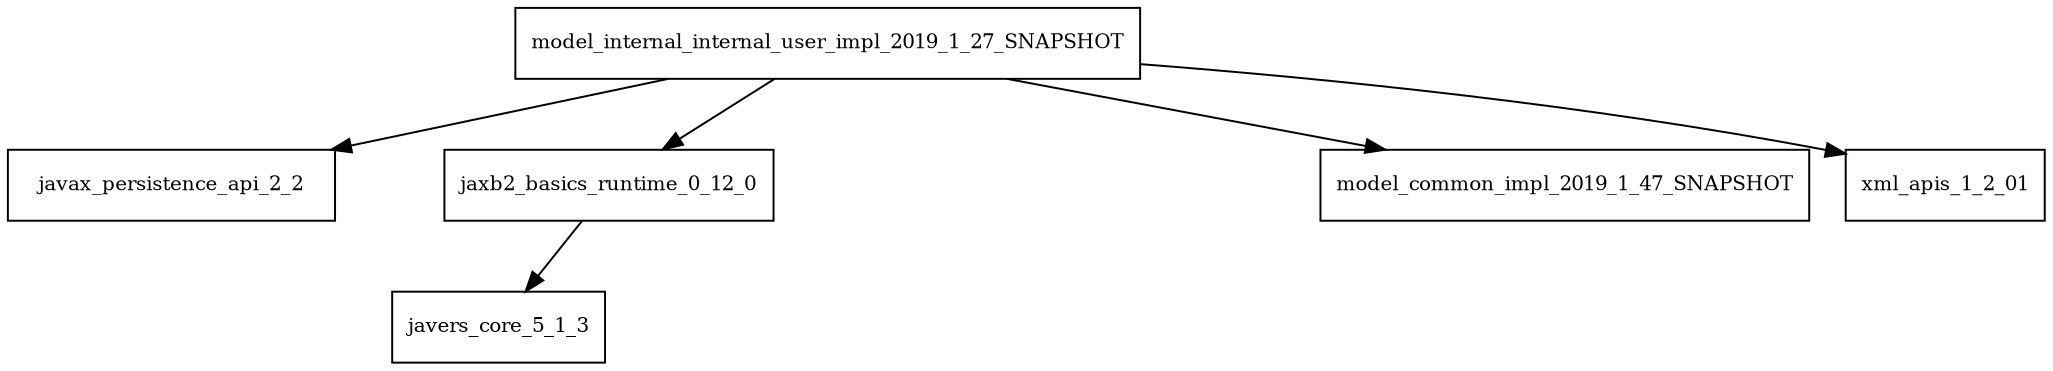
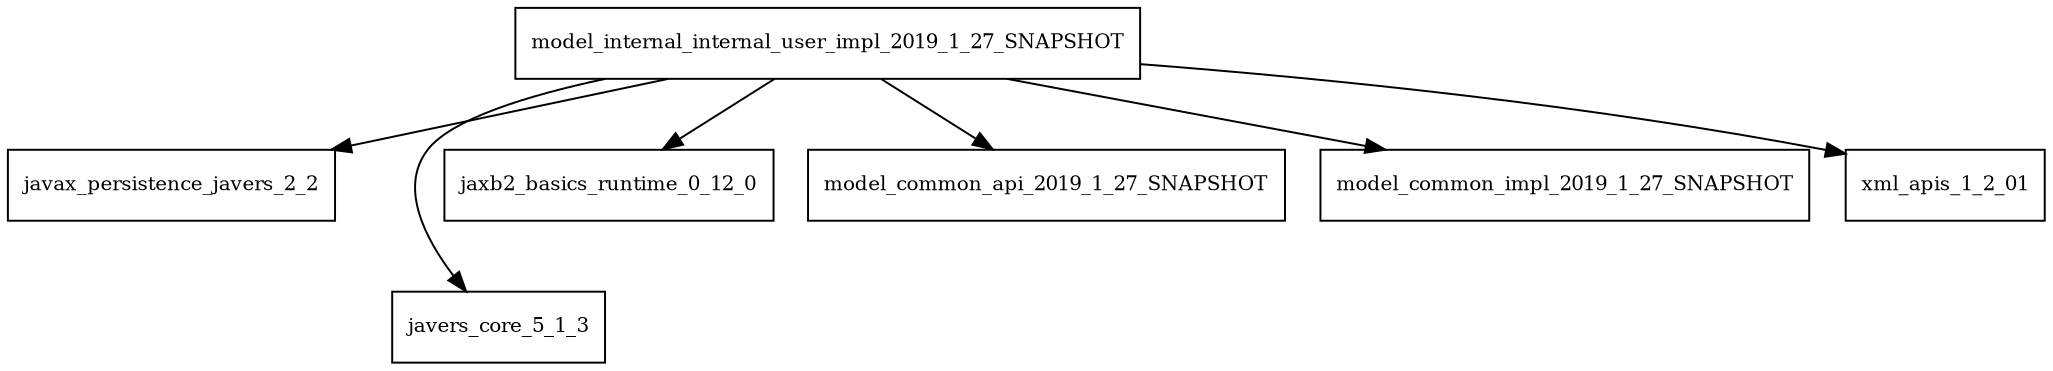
(171, 185) -> (171, 185)
none -> (1047, 185)
(1565, 185) -> (1565, 185)
(560, 248) -> (435, 142)
